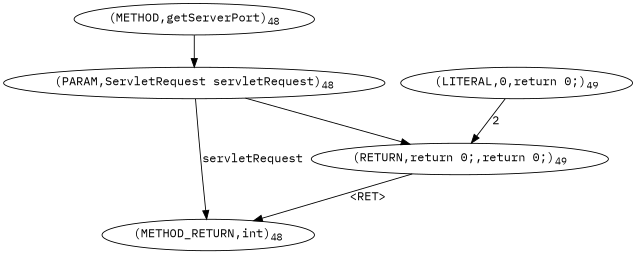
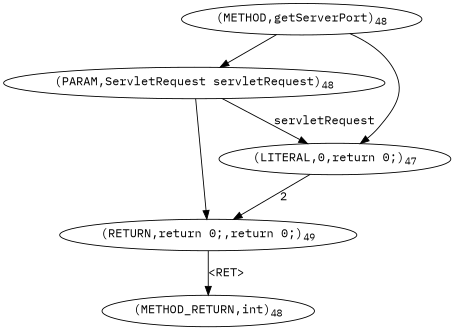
none -> (398, 80)
(593, 82) -> (411, 158)
(200, 155) -> (261, 119)
